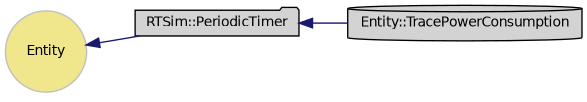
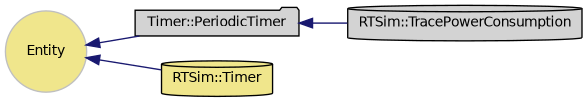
(217, 23) -> (217, 23)
(465, 23) -> (465, 23)
none -> (217, 79)
